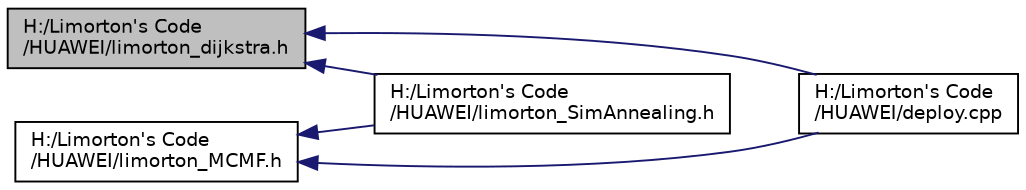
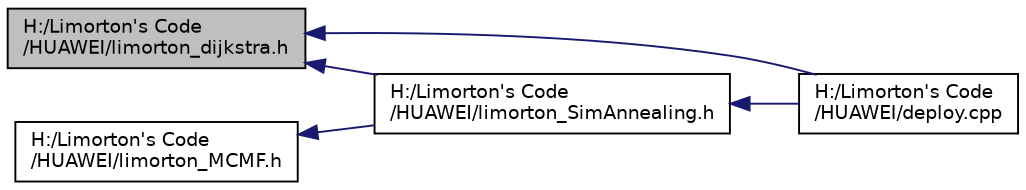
(570, 165) -> (775, 104)
